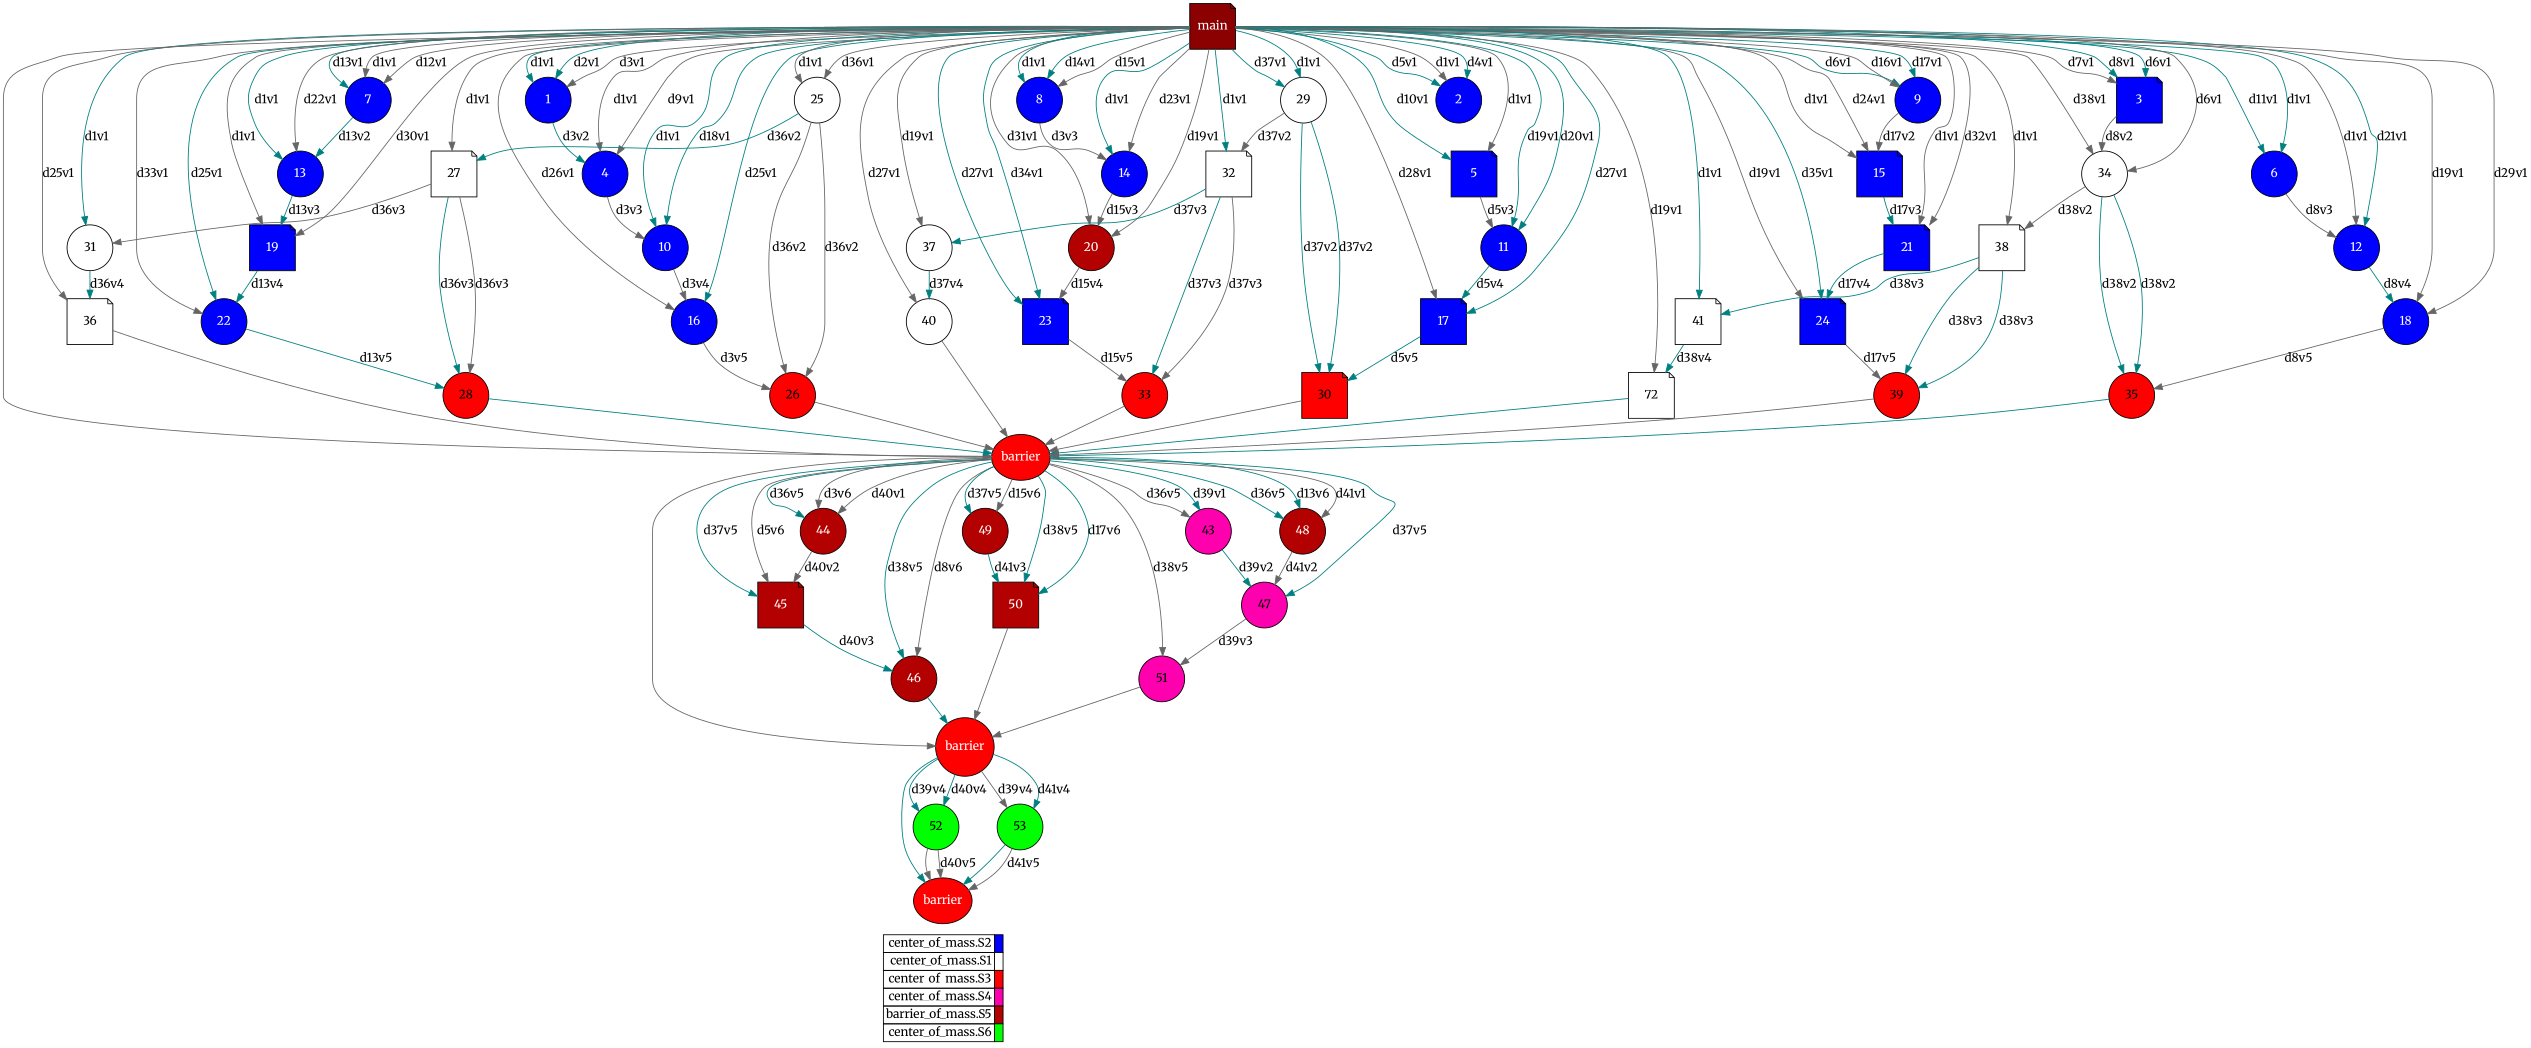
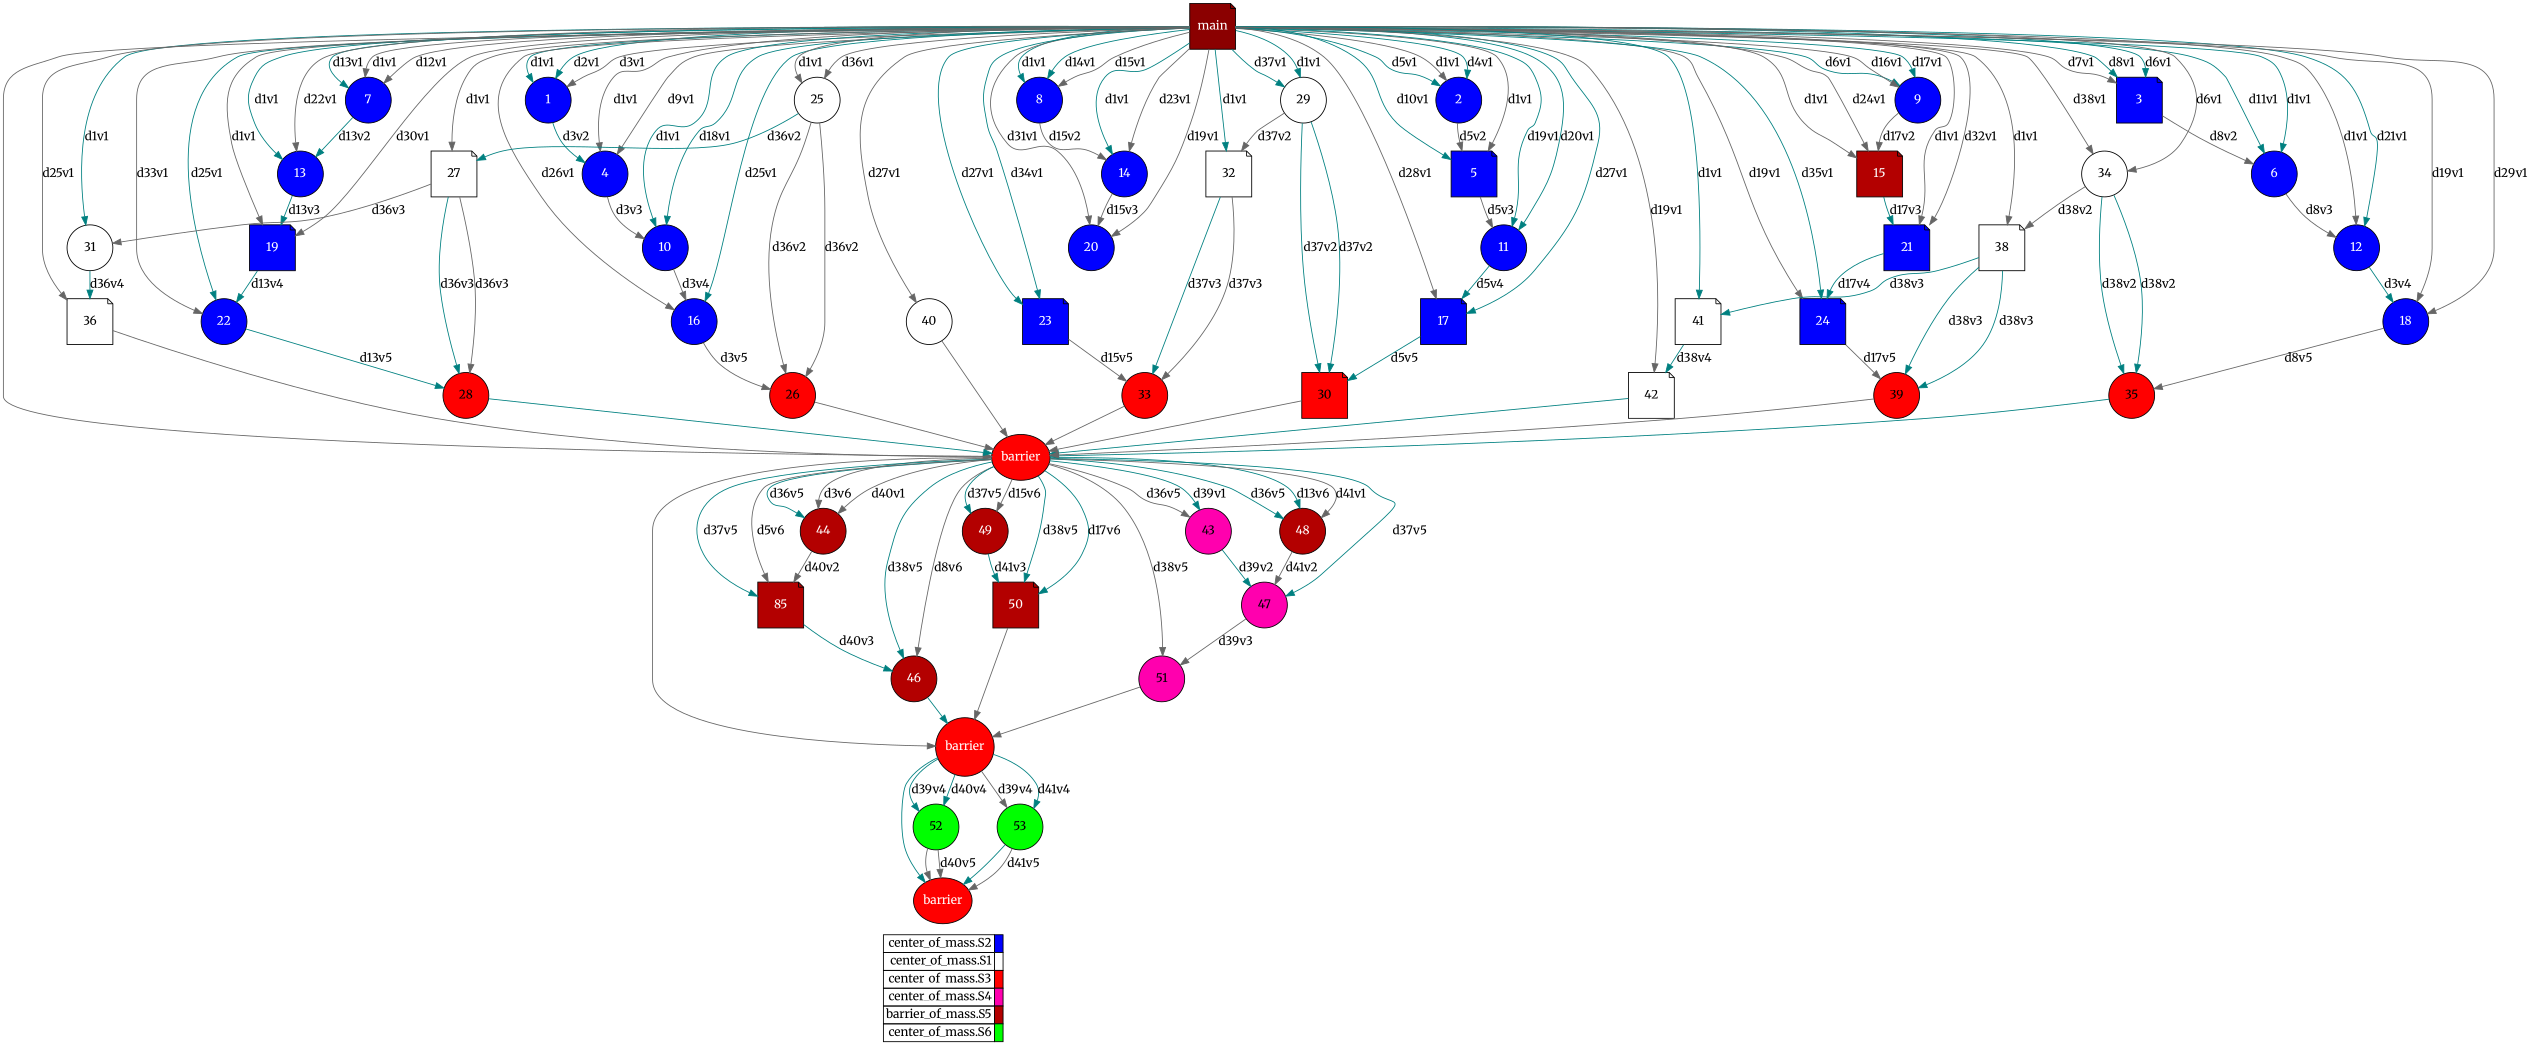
(2107, 128) -> (2203, 140)
none -> (1458, 133)
(1065, 137) -> (1065, 137)
(1880, 174) -> (1880, 174)
(929, 248) -> none
(1091, 248) -> (1091, 248)
(1072, 279) -> none
(2398, 285) -> (2398, 285)
(1651, 395) -> (1651, 395)
(781, 605) -> (781, 605)
